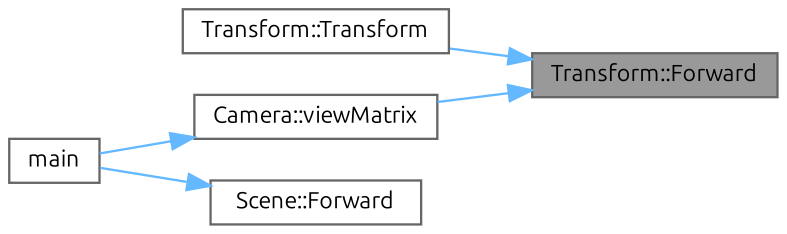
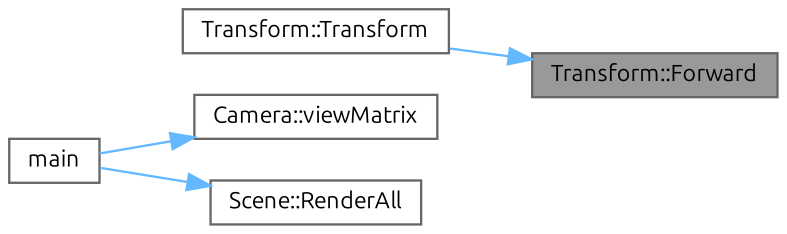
(473, 98) -> none
(316, 202) -> (316, 202)
